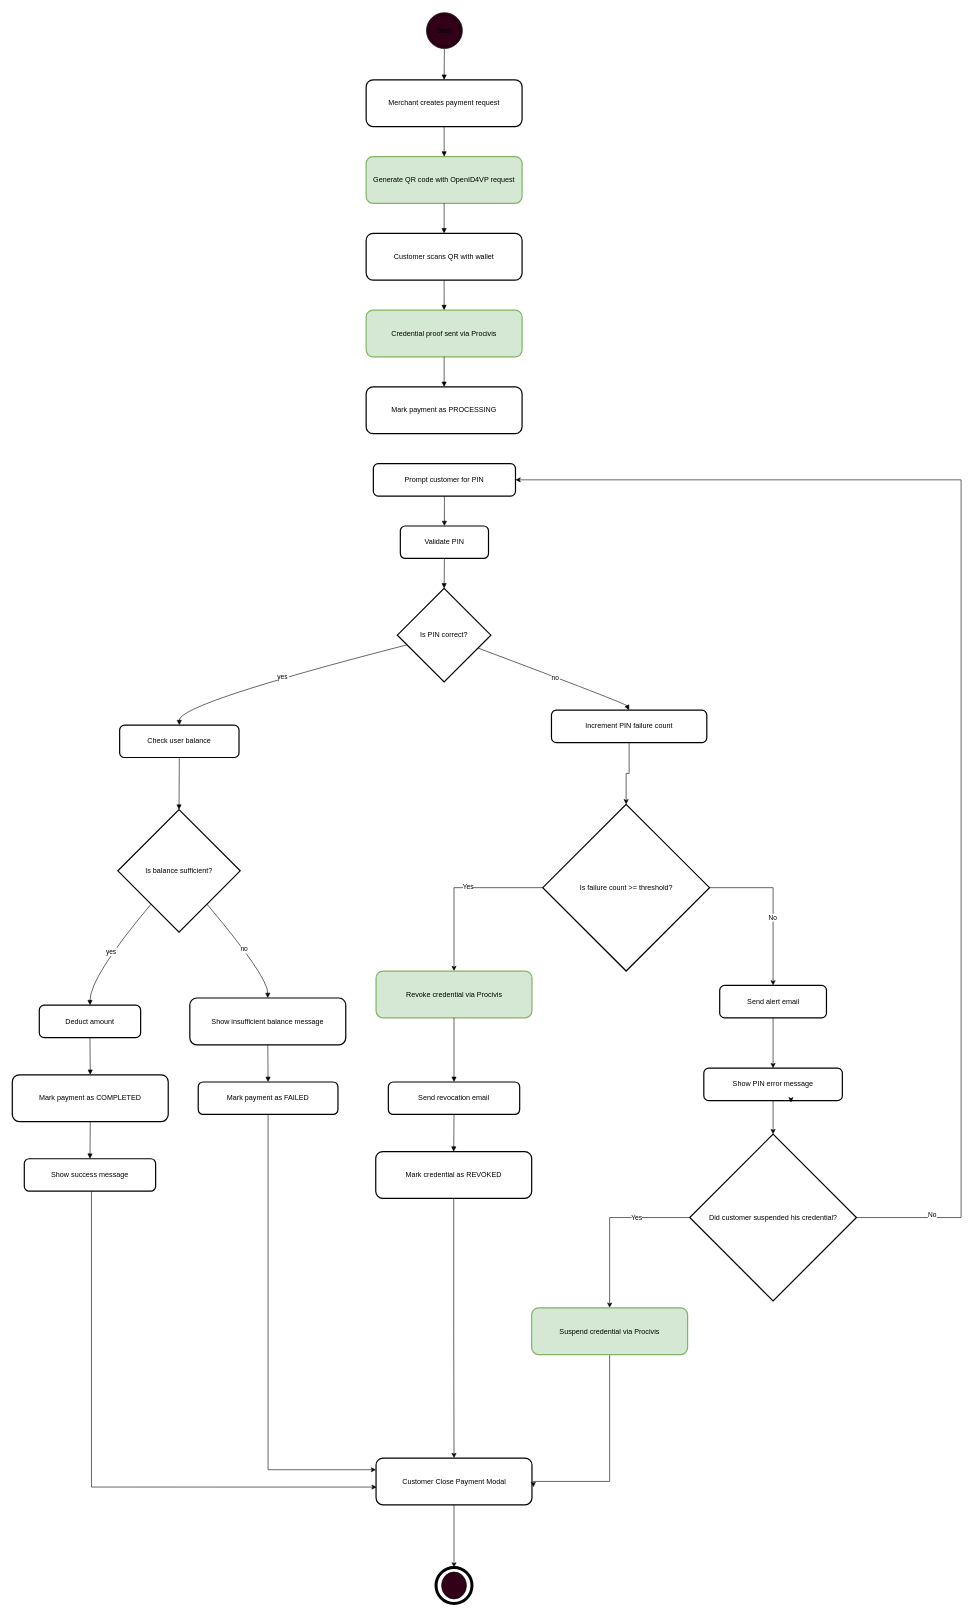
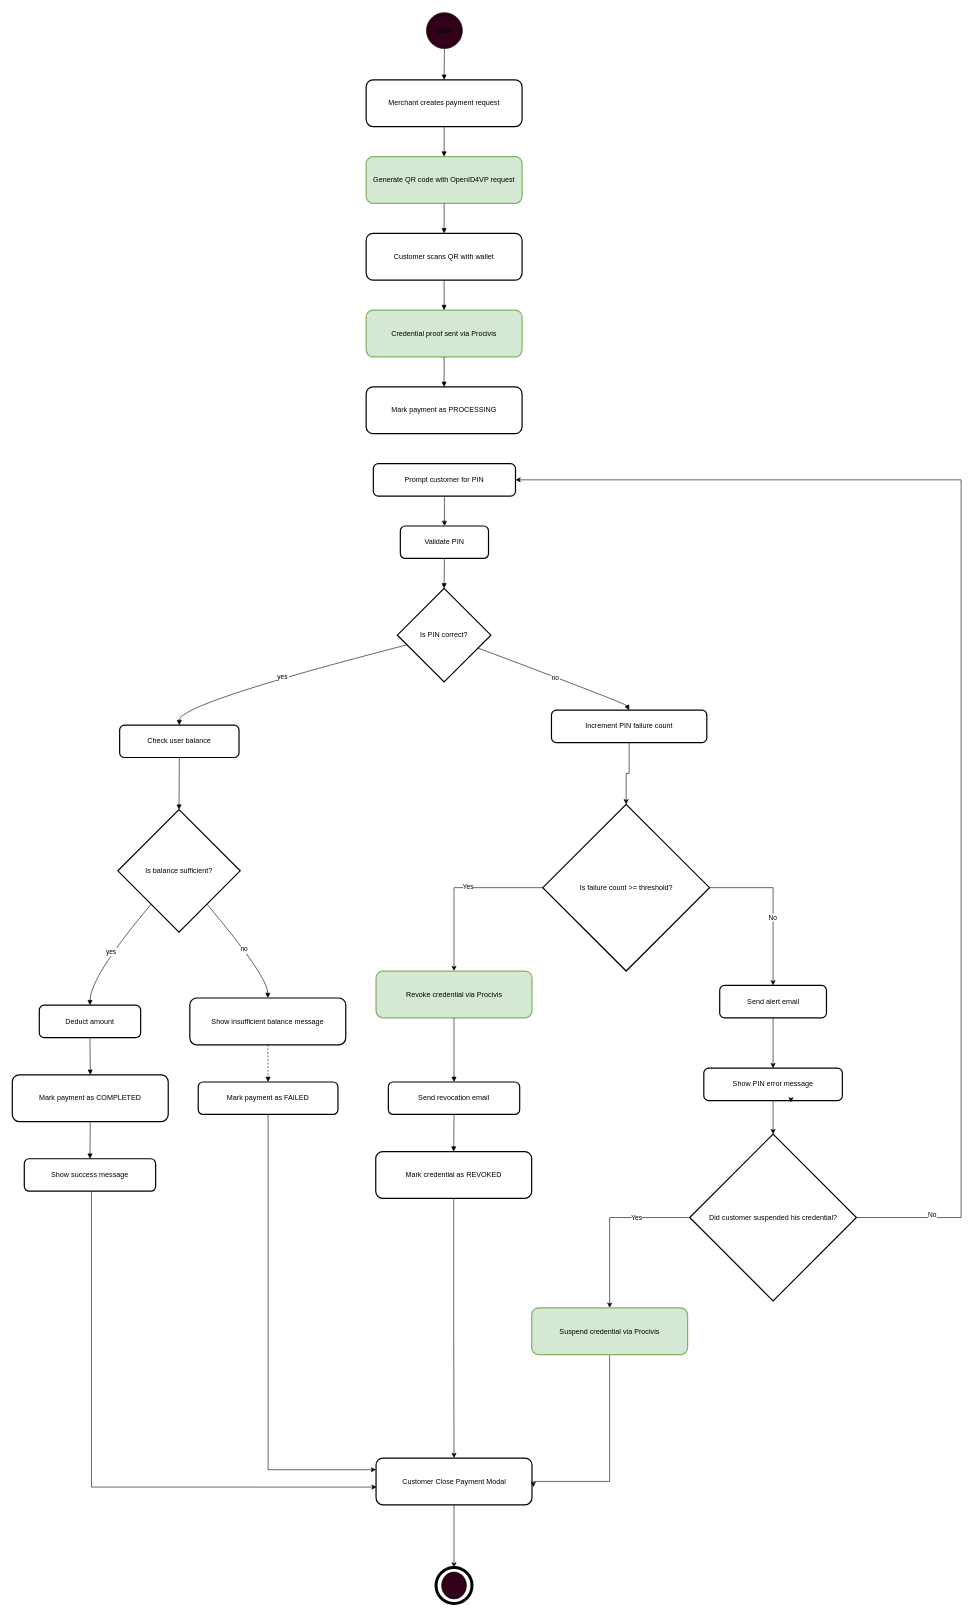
(268, 1061) -> (268, 1061)
